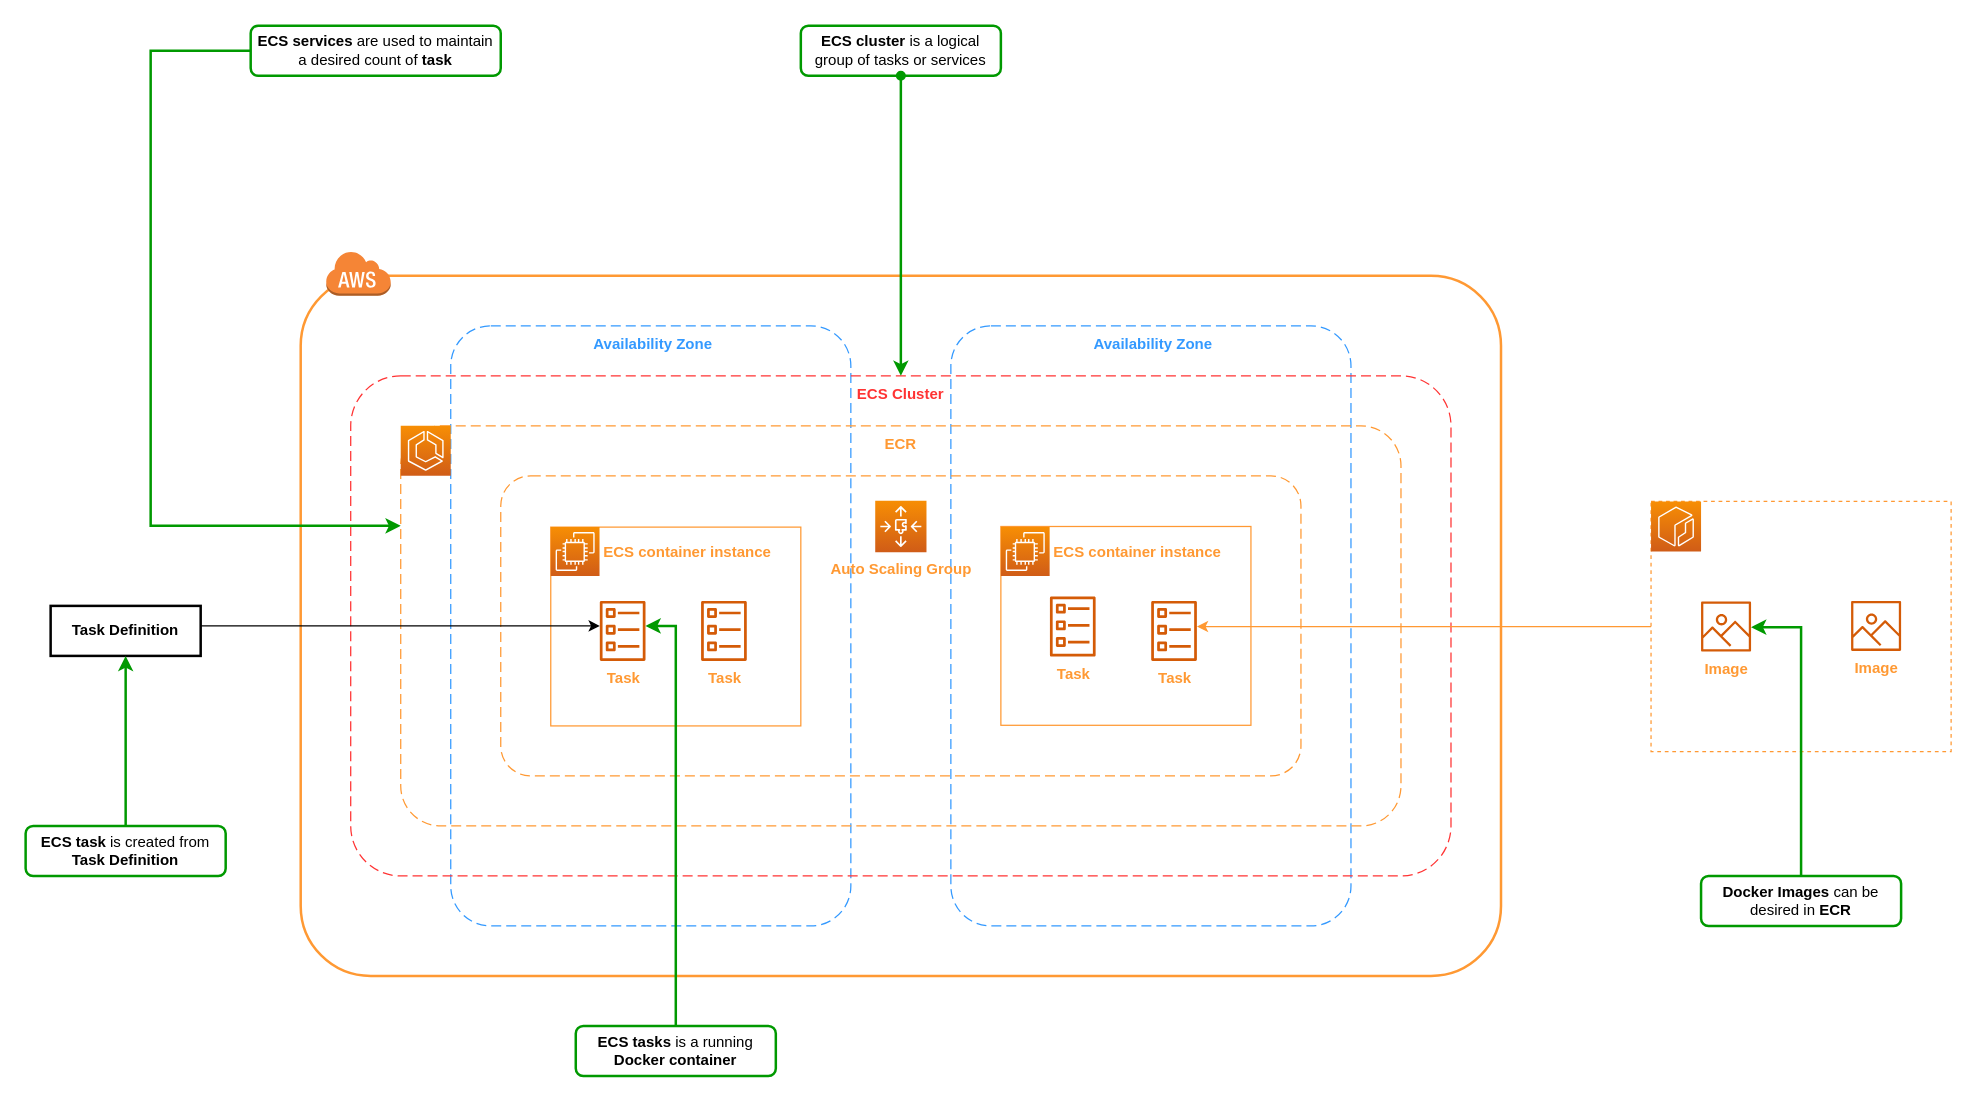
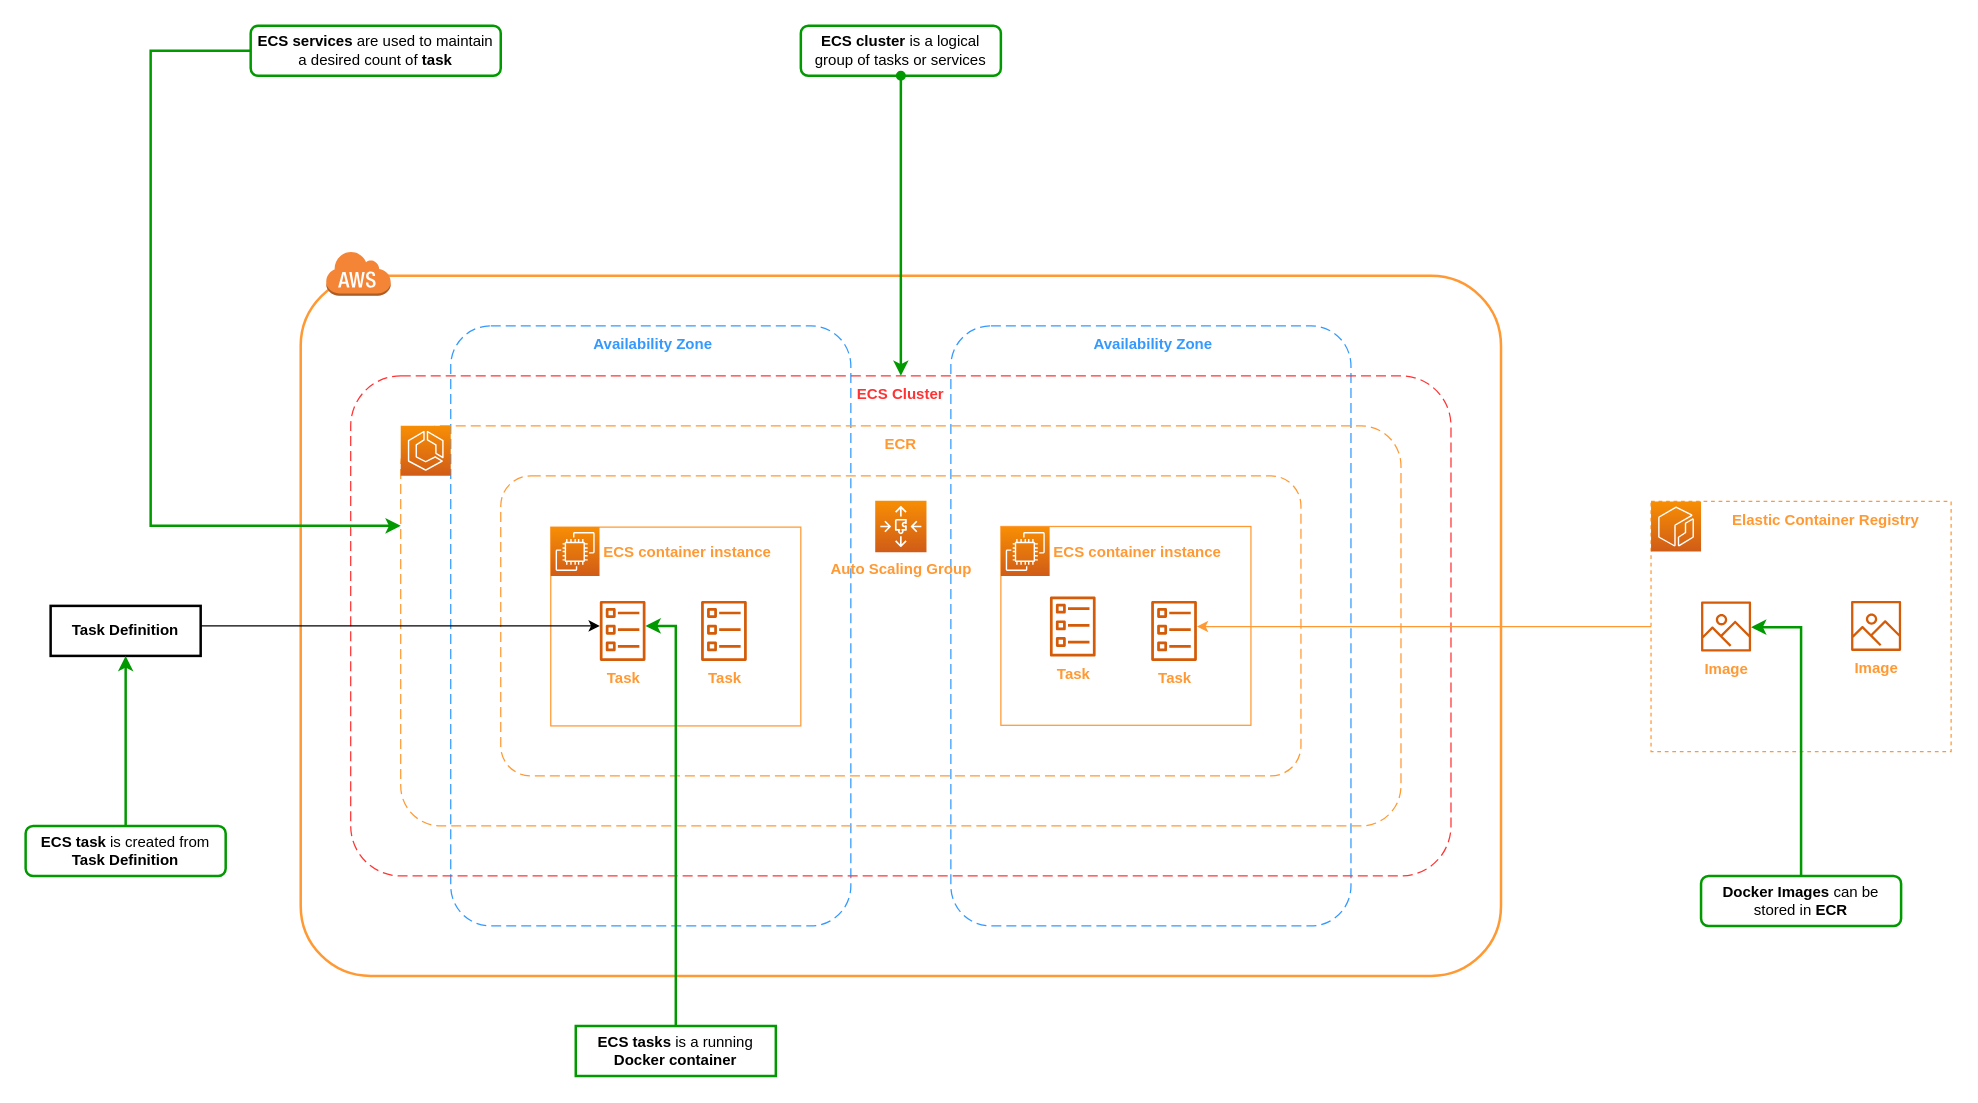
none -> (1826, 520)
(1801, 901) -> (1801, 901)
(676, 1051) -> (676, 1051)
